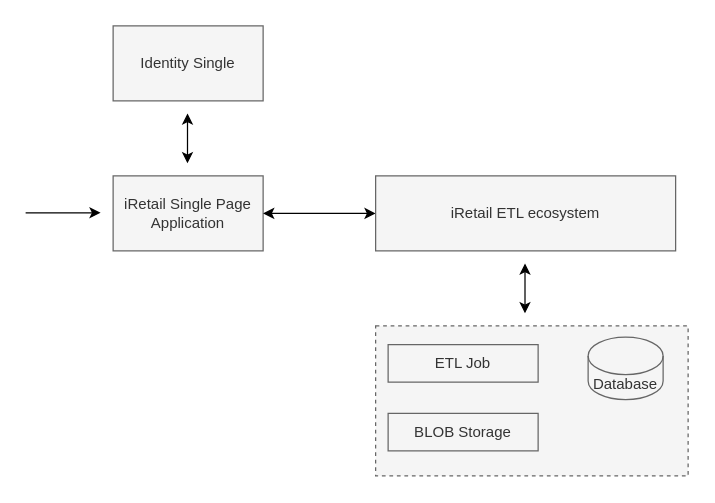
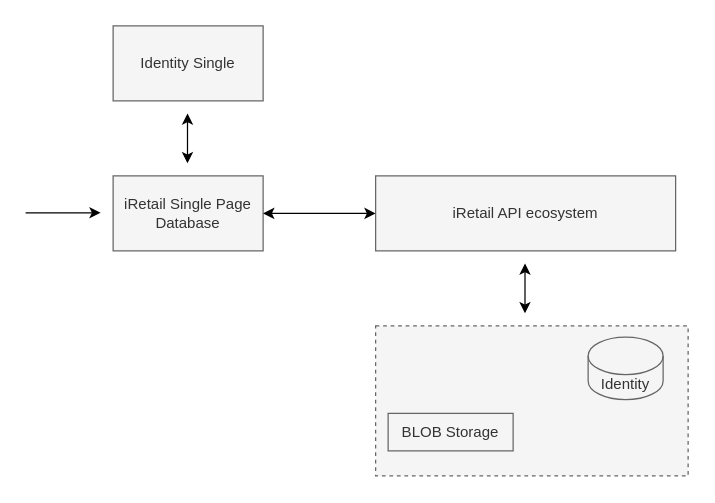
(188, 213) -> (188, 213)
(526, 213) -> (526, 213)
(463, 363) -> none
(626, 384) -> (626, 384)
(463, 432) -> (451, 432)
